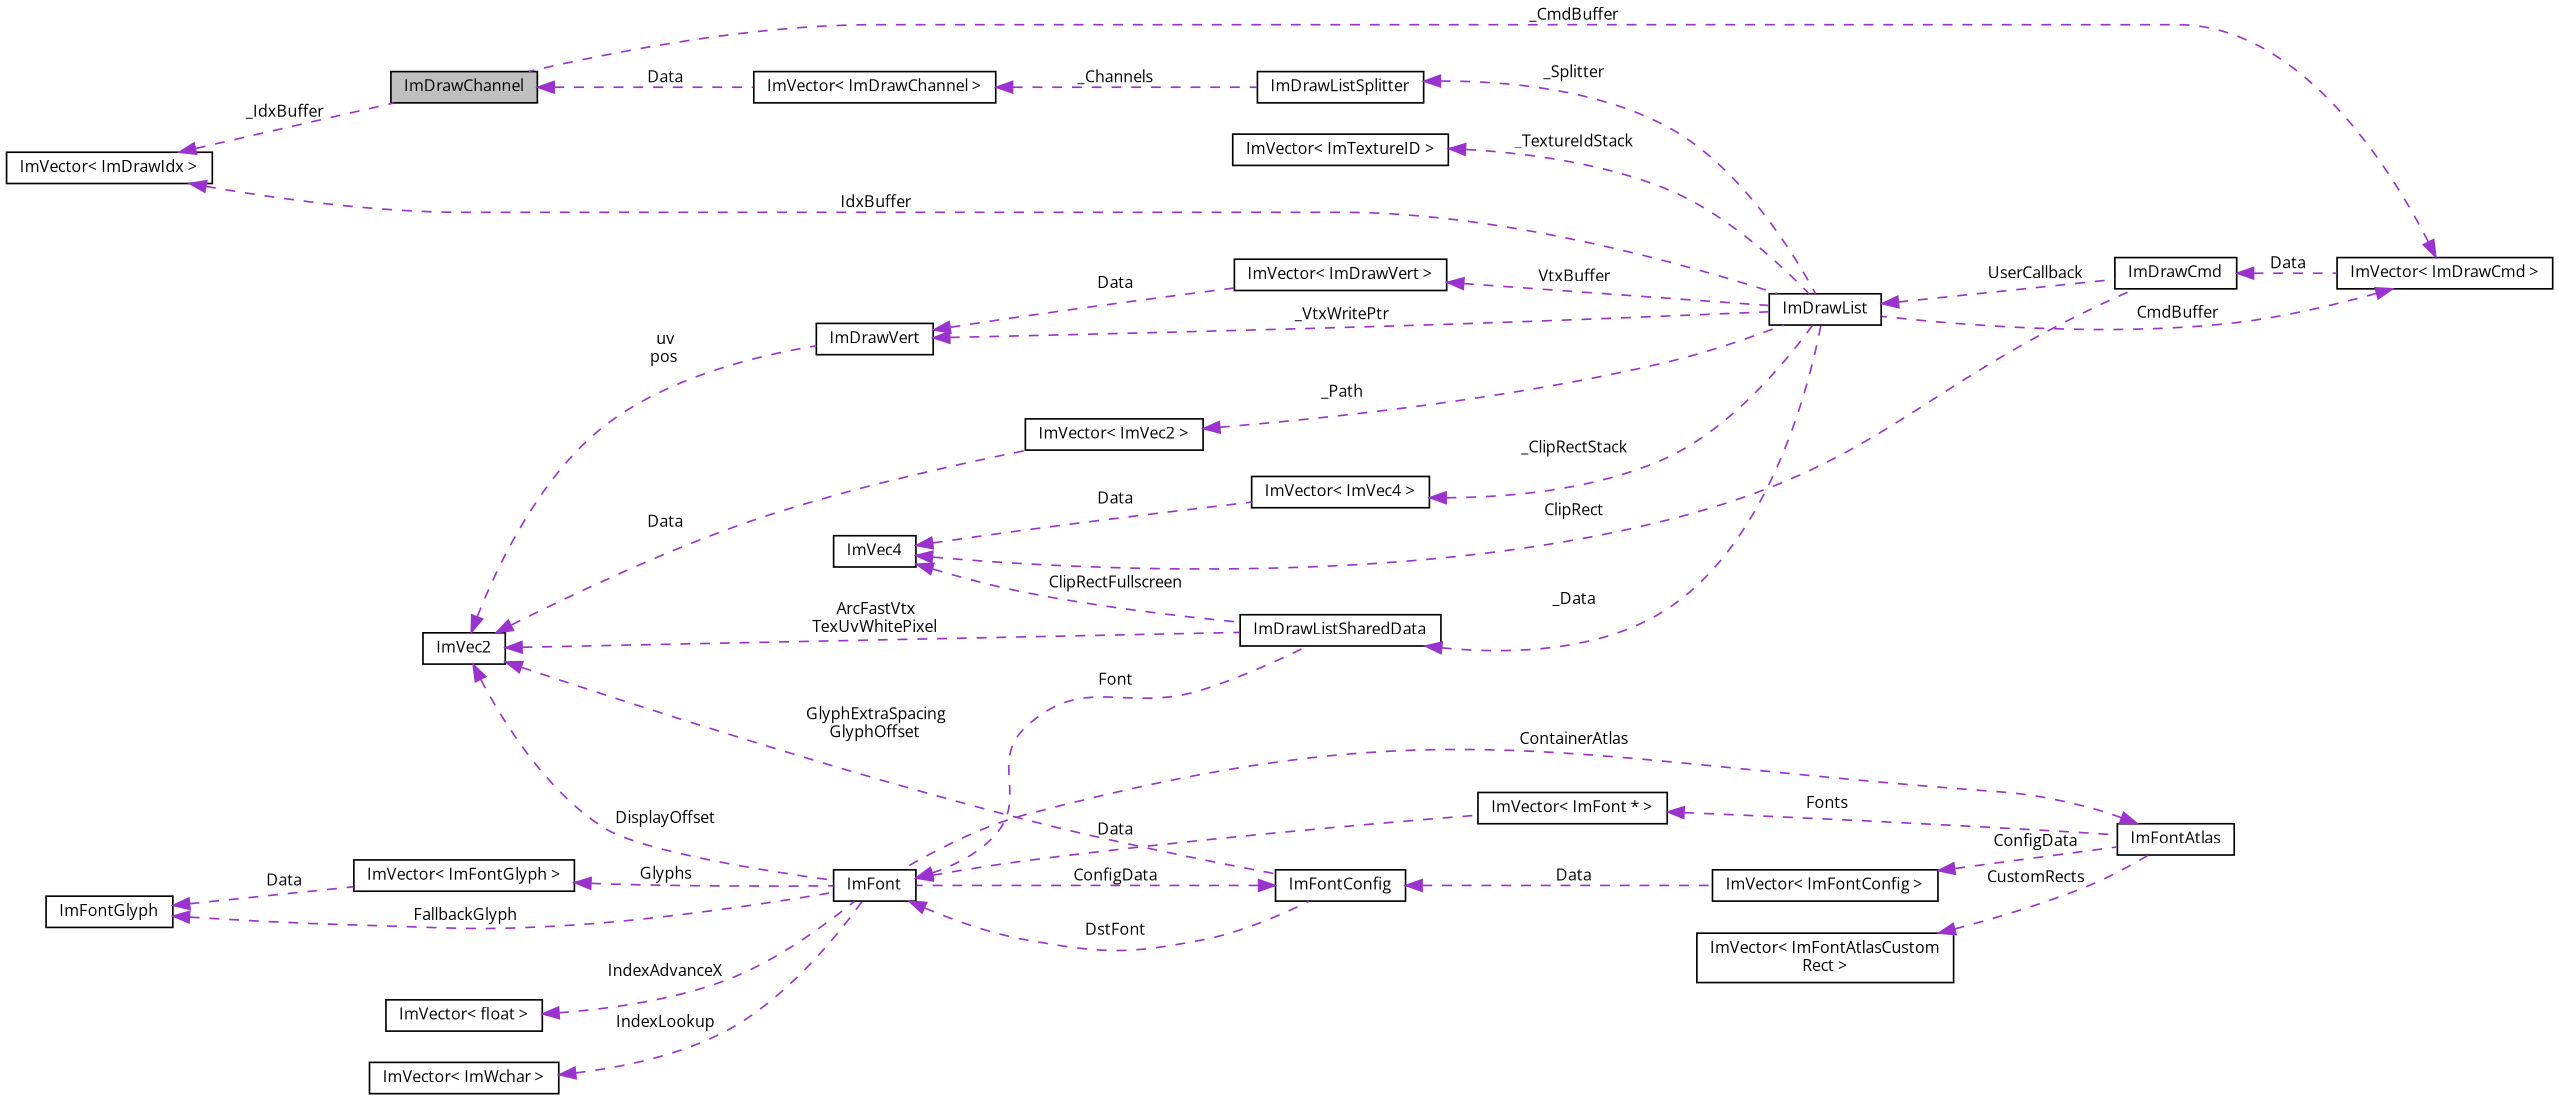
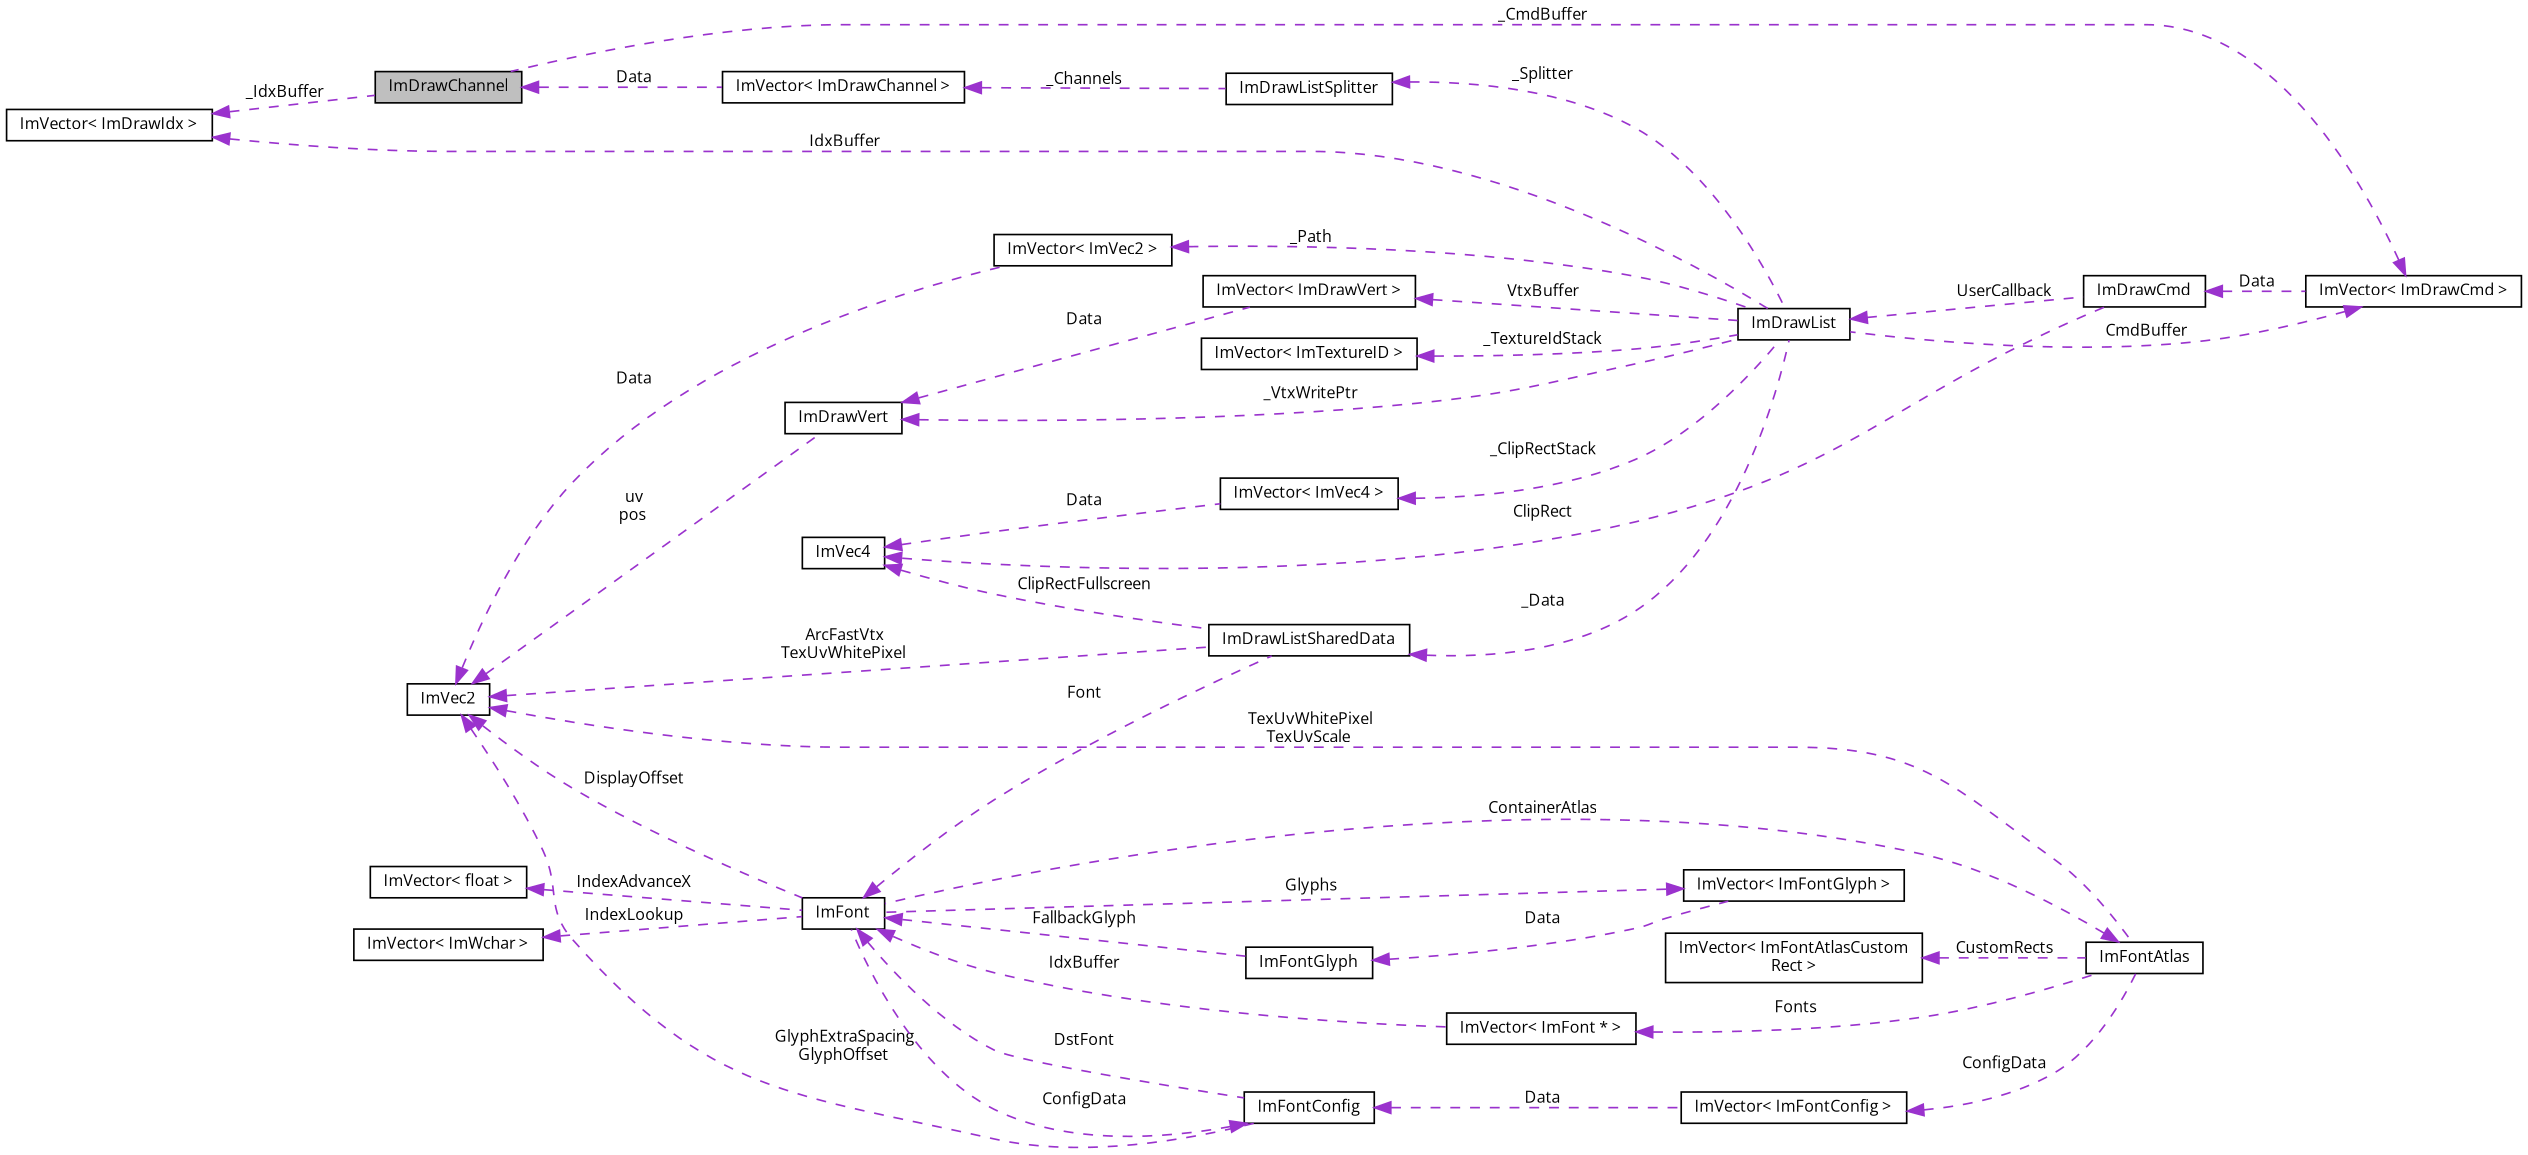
none -> (1351, 747)
(1114, 830) -> (1083, 964)
(512, 928) -> (1074, 938)
